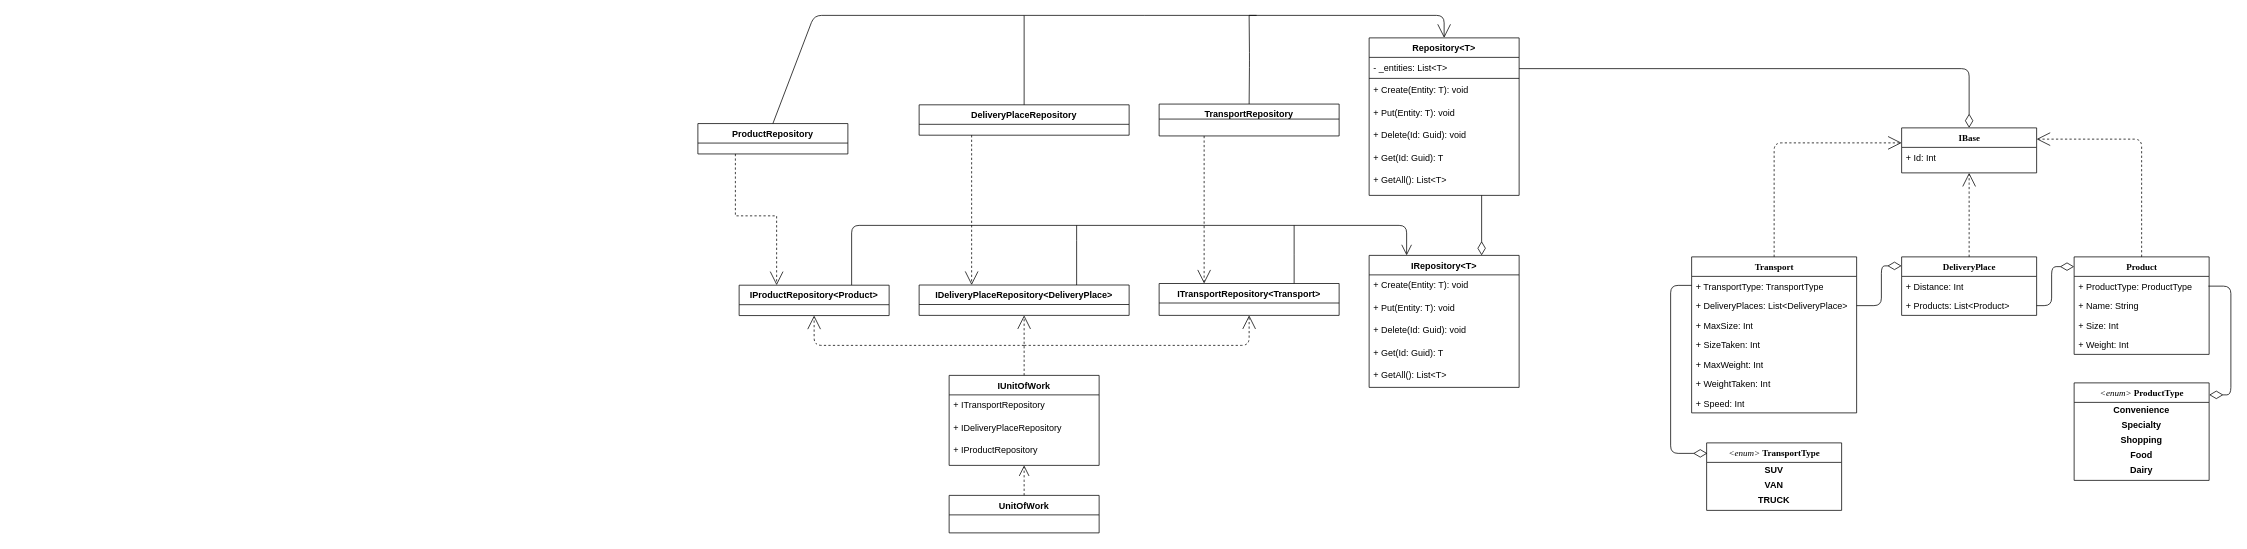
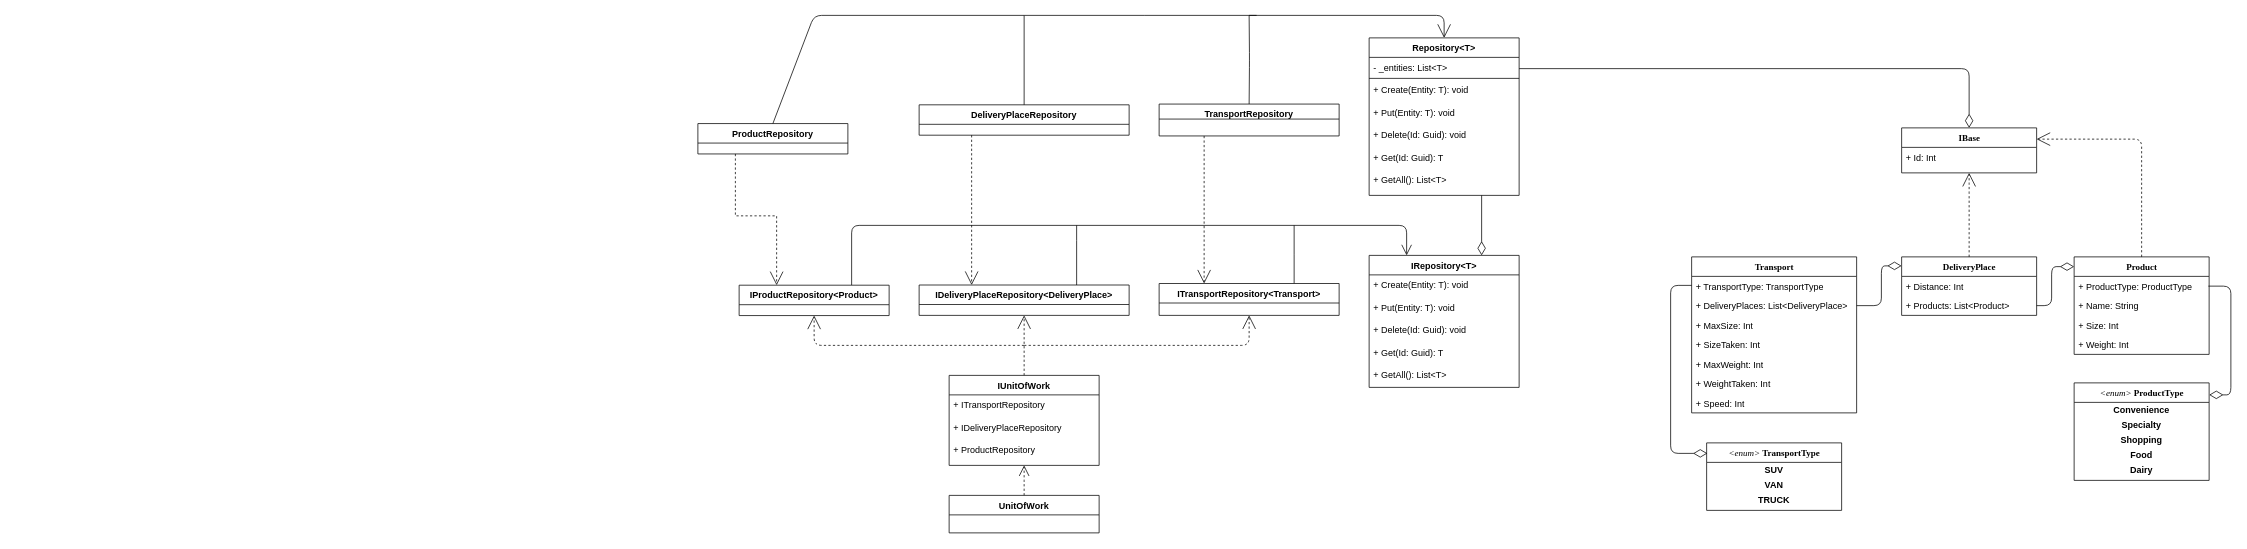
(1784, 143) -> none
(1001, 450) -> (999, 450)
